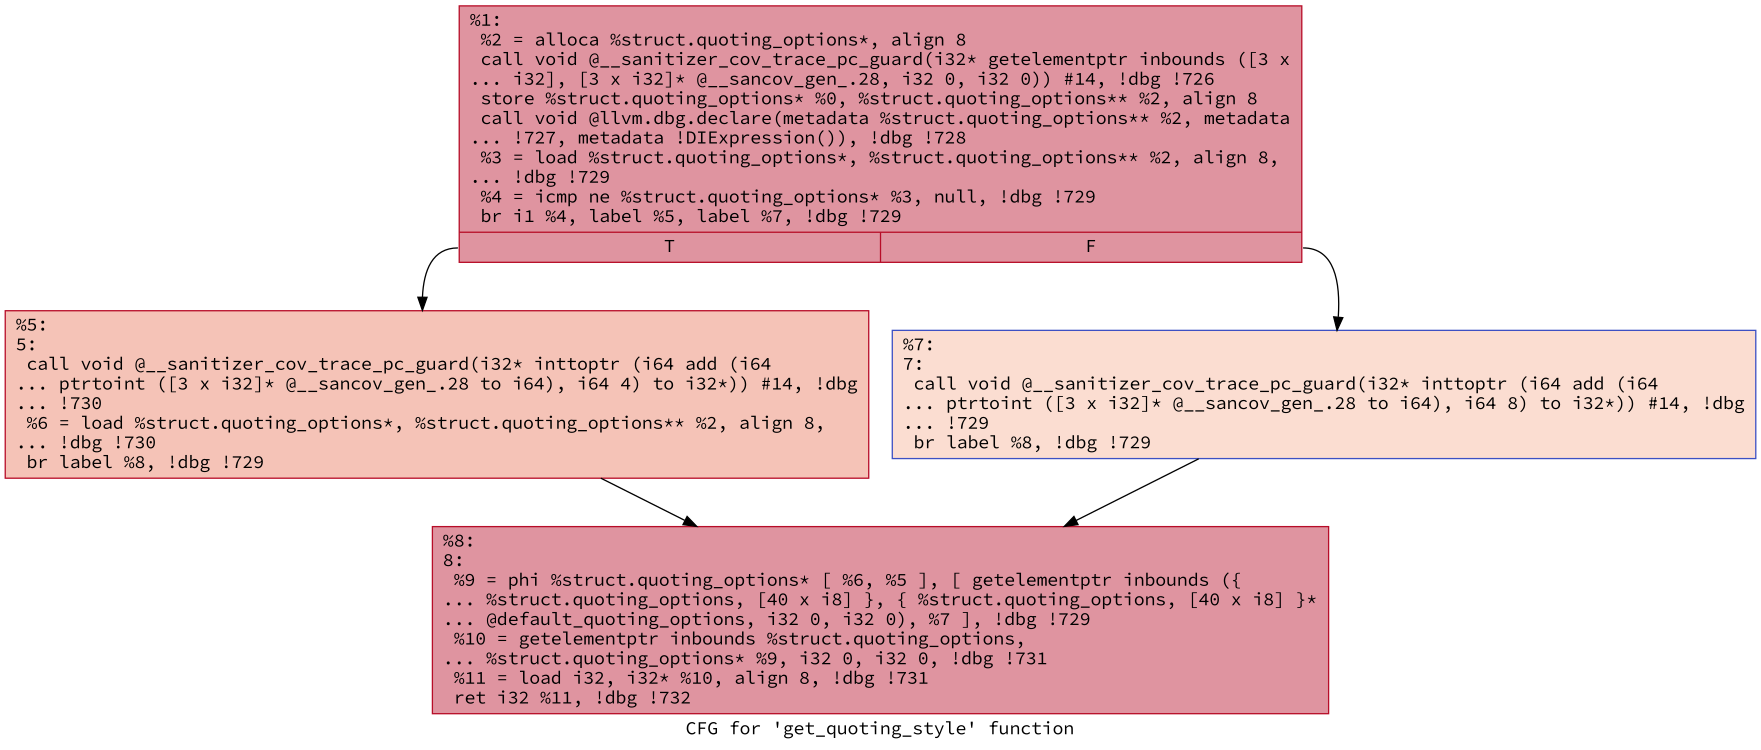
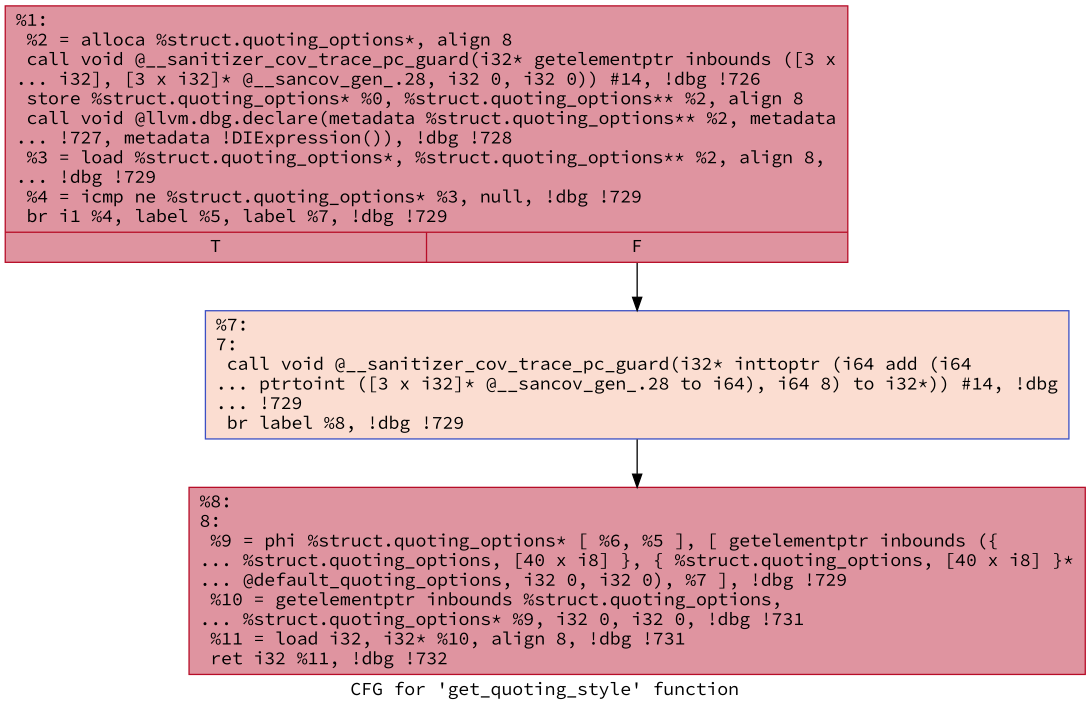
(437, 394) -> none
